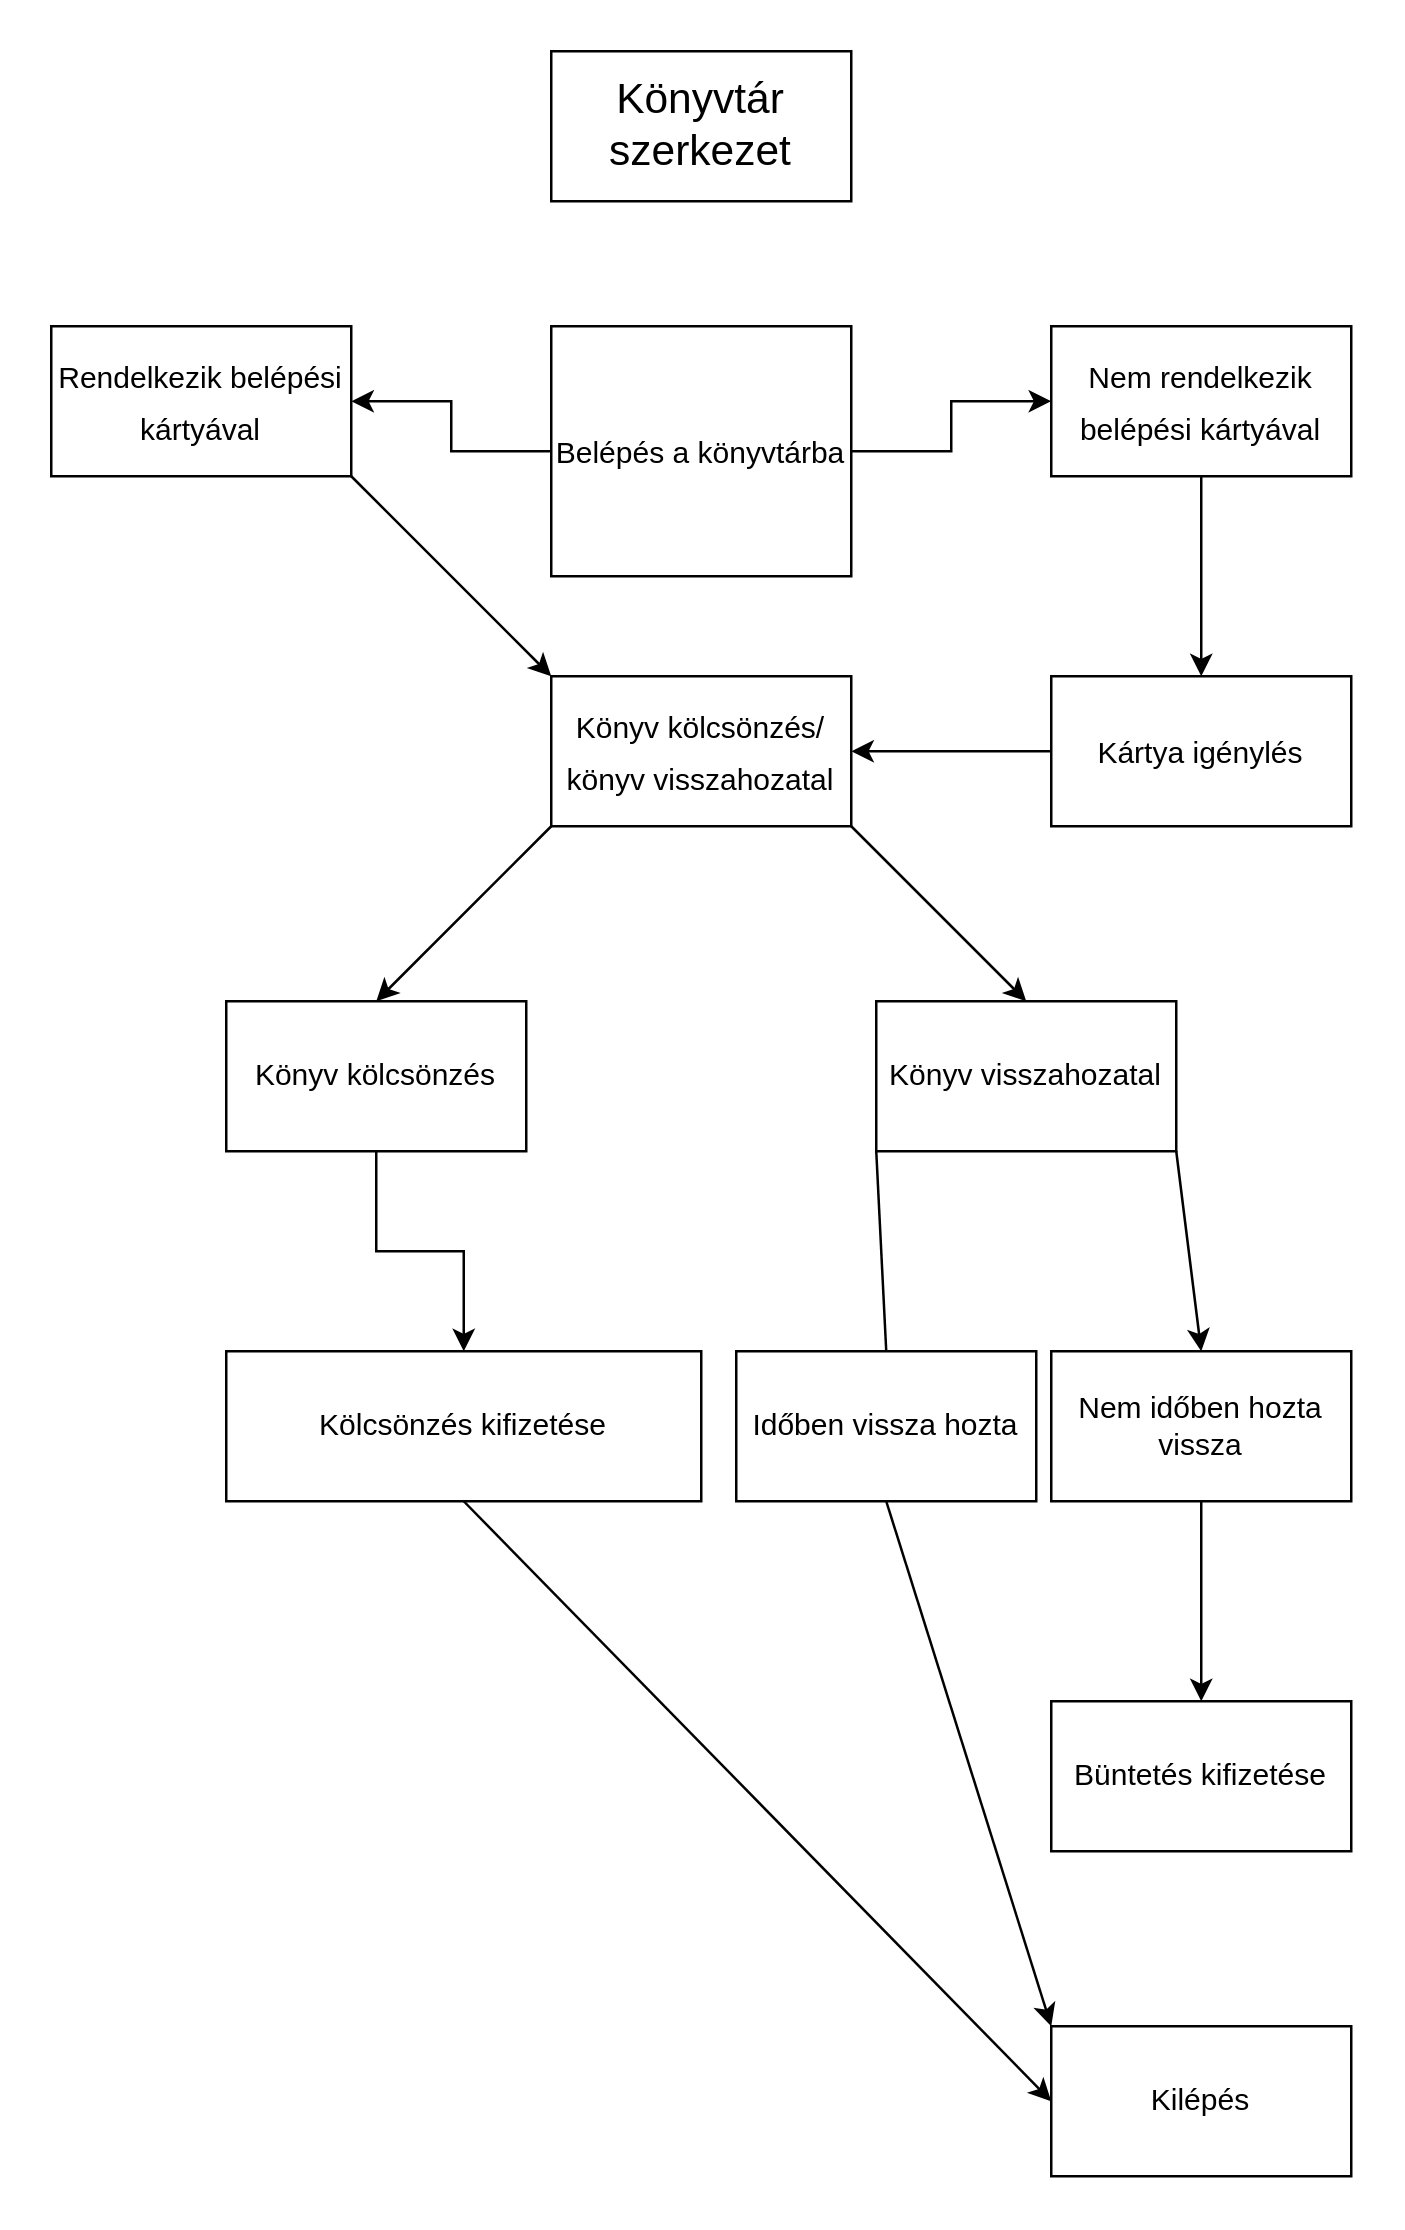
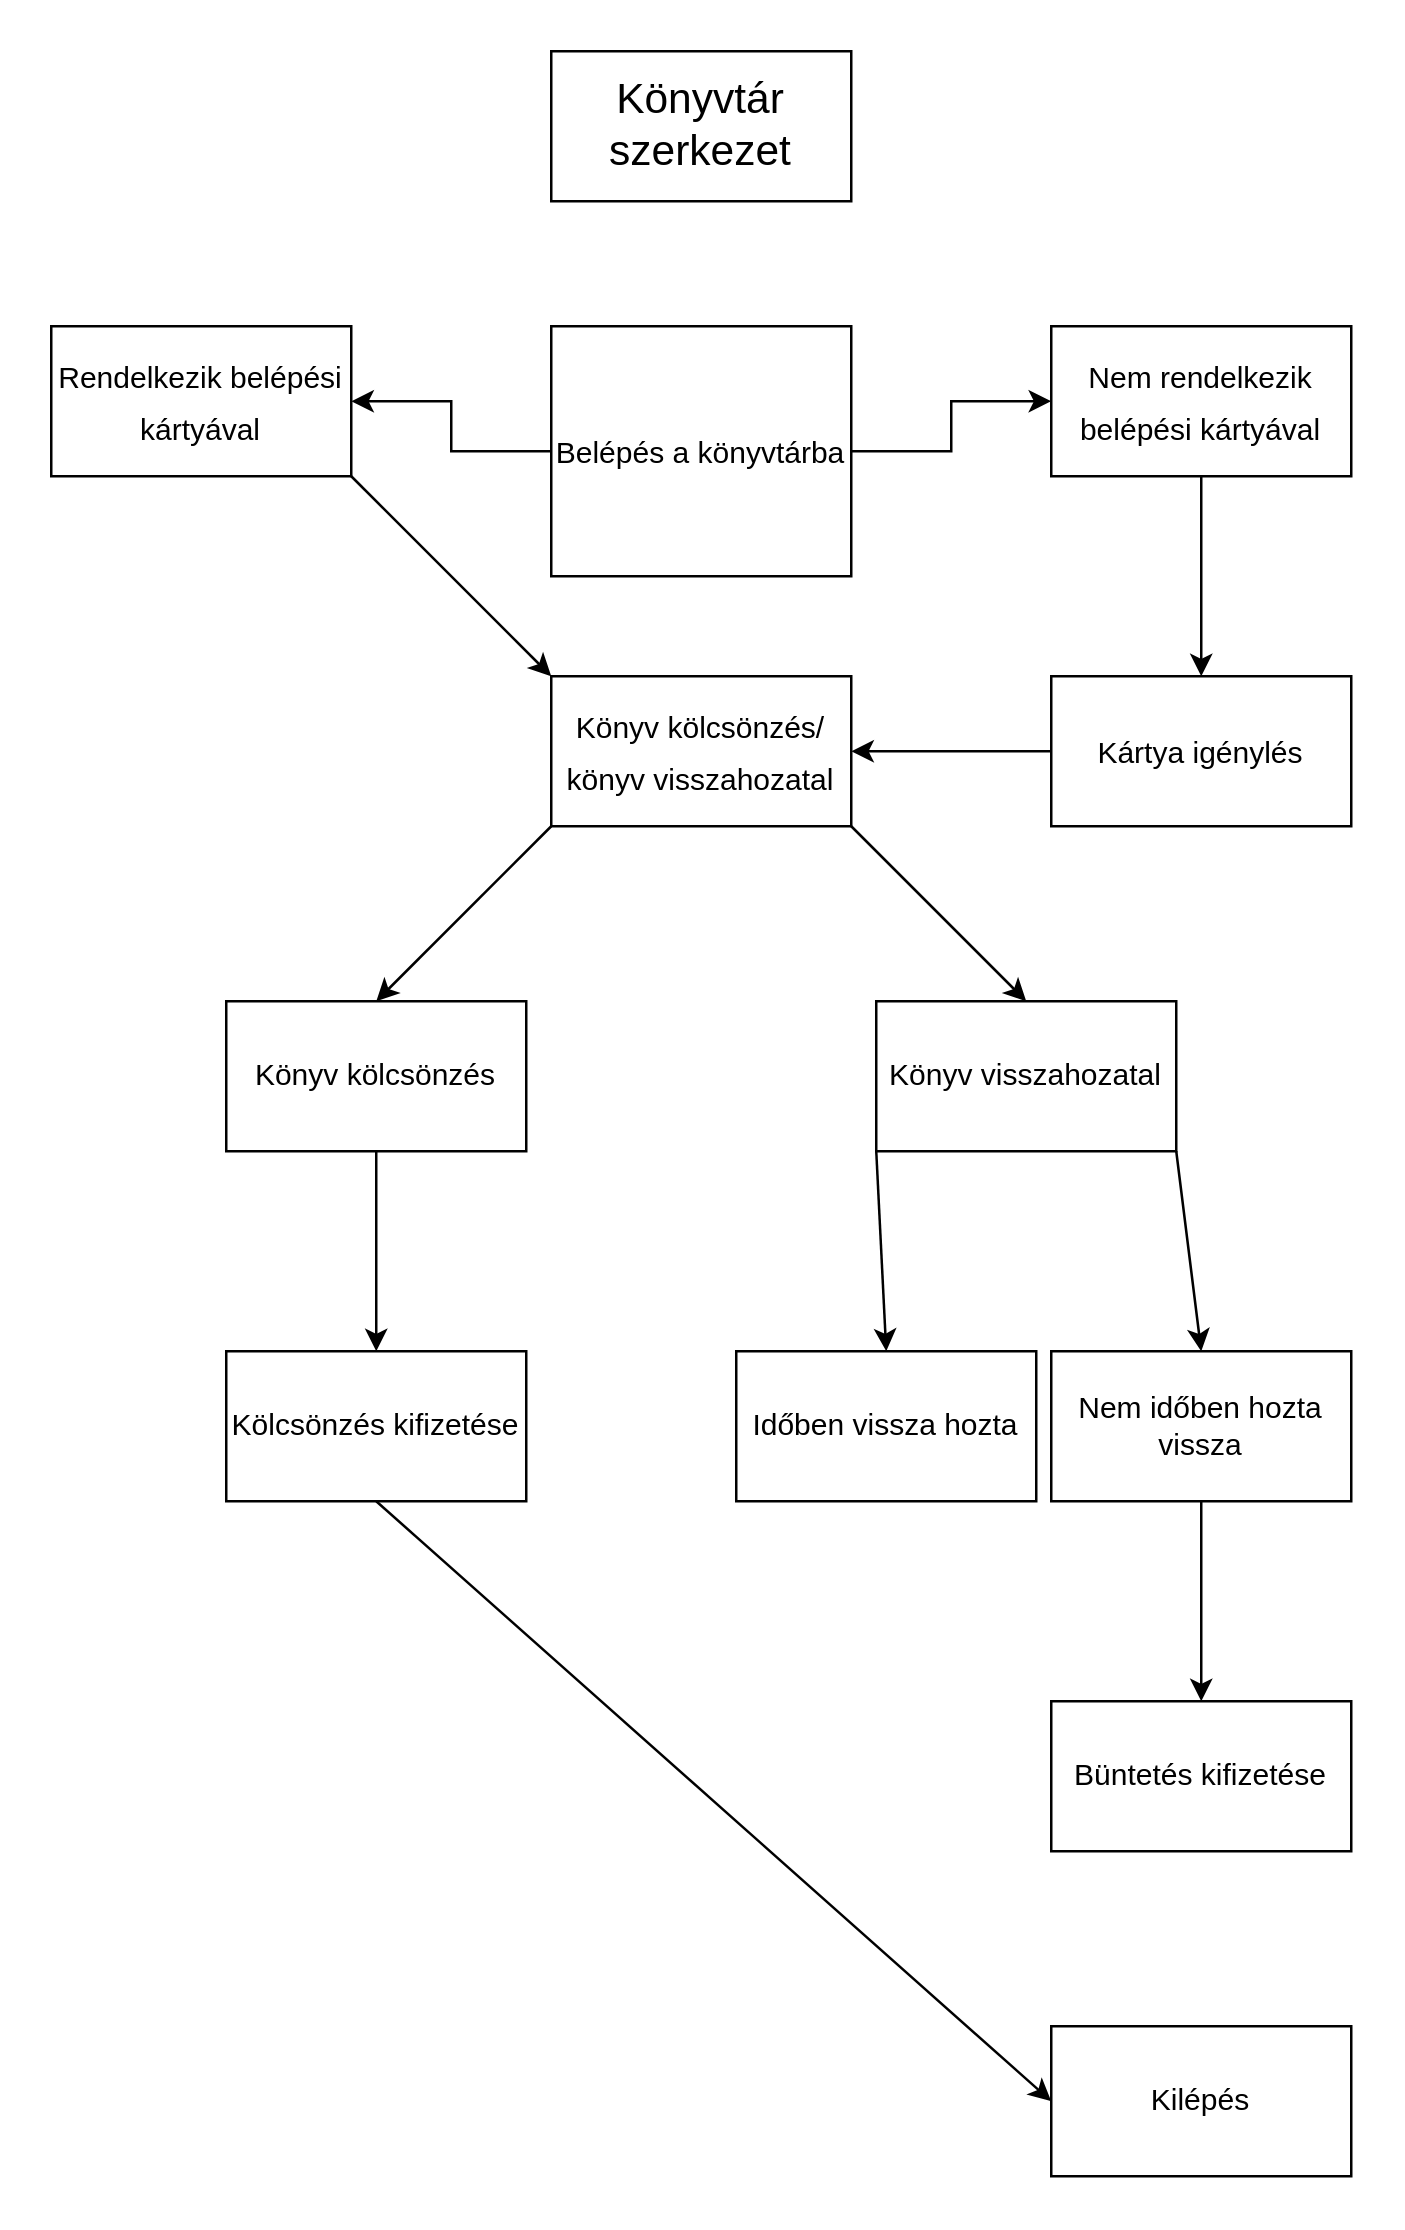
(886, 1340) -> (885, 1333)
(464, 1426) -> (376, 1426)
(966, 1756) -> none
